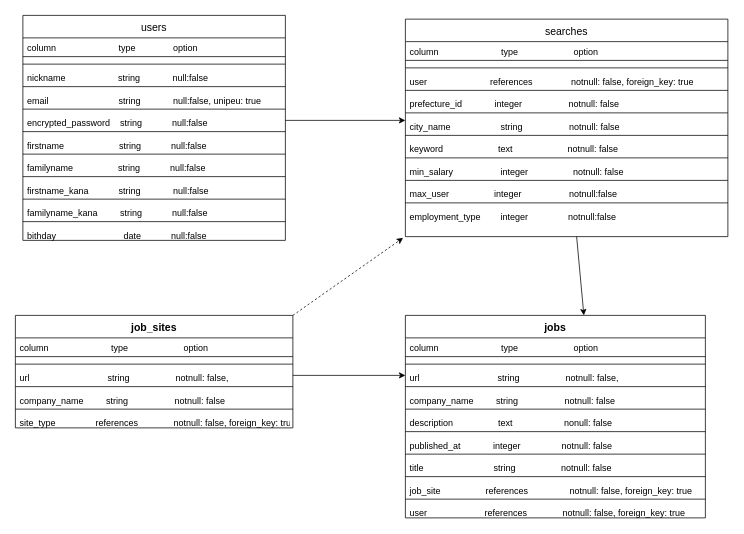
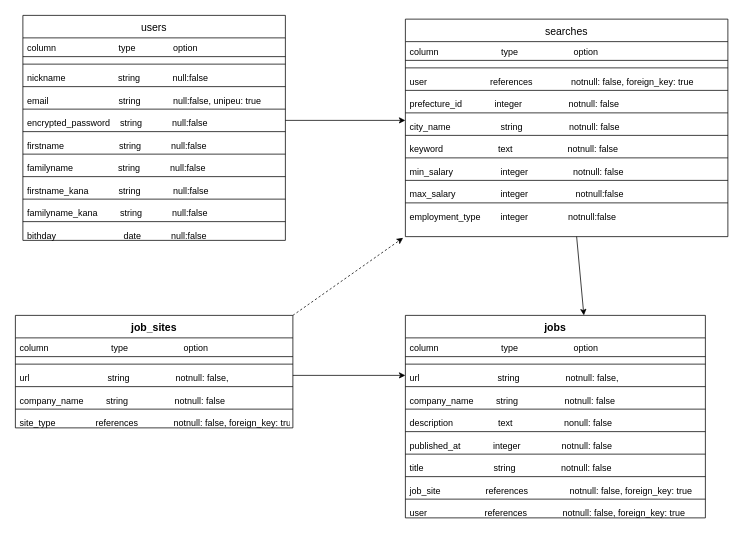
(546, 194) -> (550, 194)
